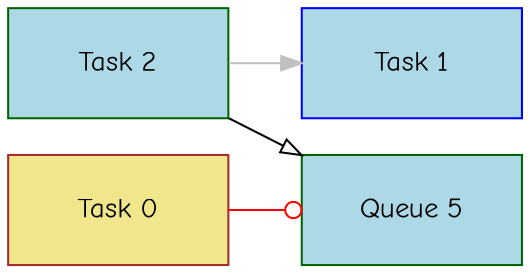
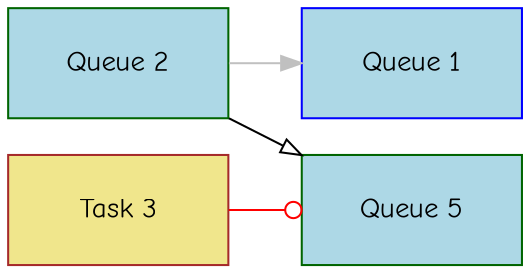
(118, 63) -> (118, 63)
(412, 63) -> (412, 63)
(118, 210) -> (118, 210)
